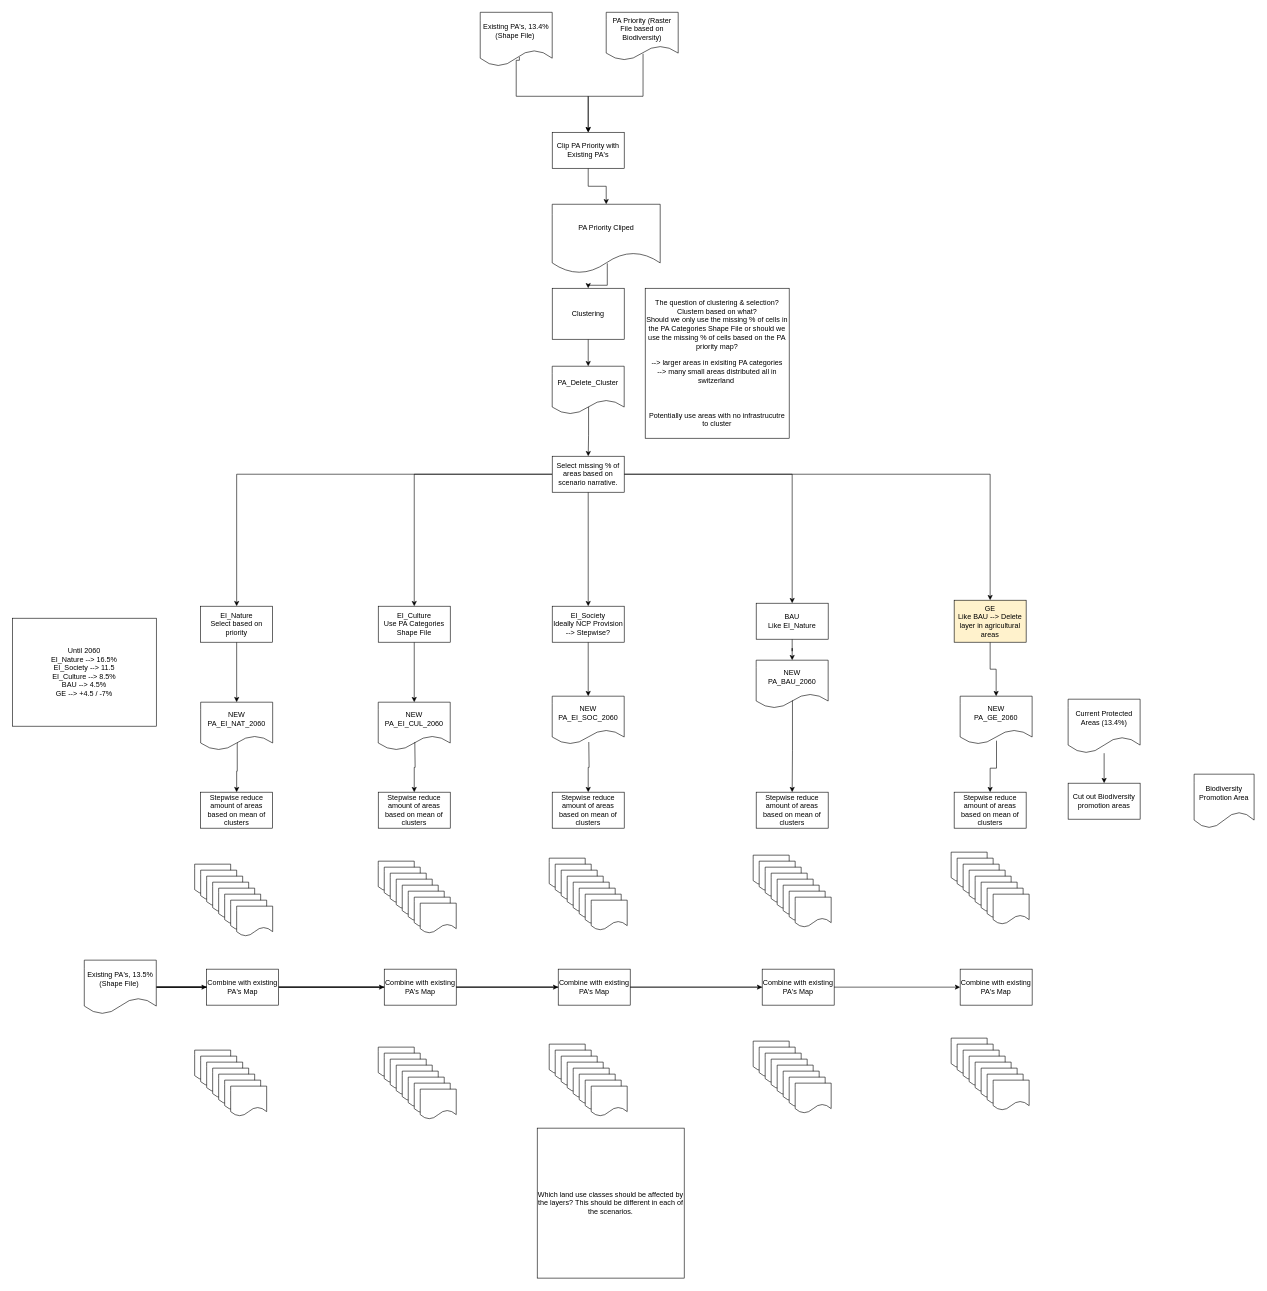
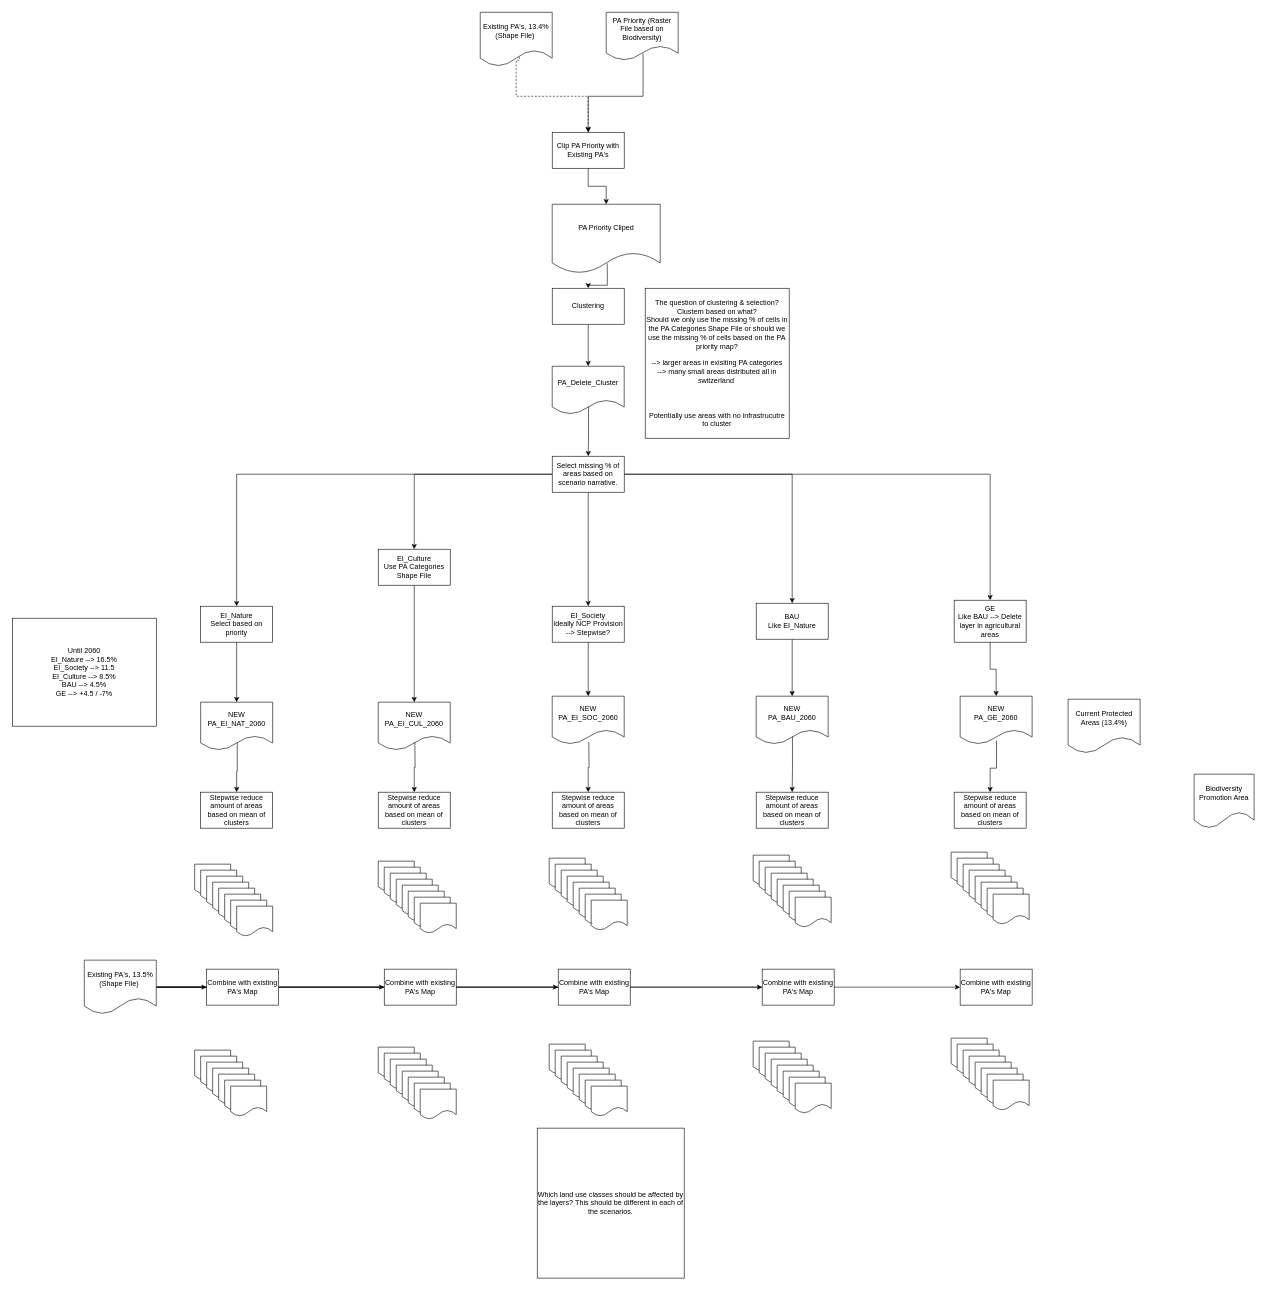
(530, 96) -> (530, 96)
(588, 314) -> (588, 306)
(990, 621) -> (990, 621)
(414, 624) -> (414, 567)
(792, 684) -> (792, 720)
(1104, 777) -> none
(1104, 801) -> none
